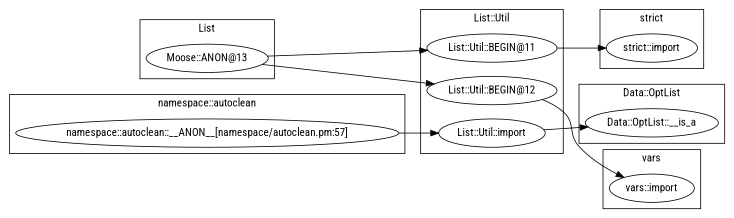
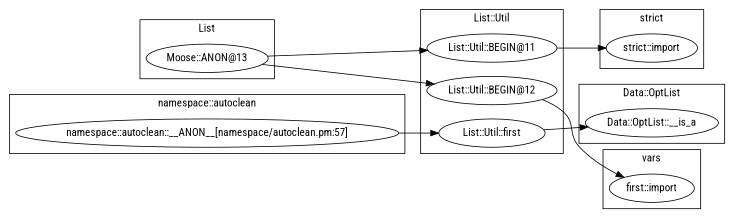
(492, 133) -> (492, 133)
(652, 188) -> (652, 188)
